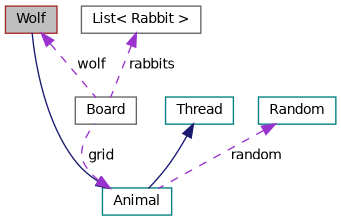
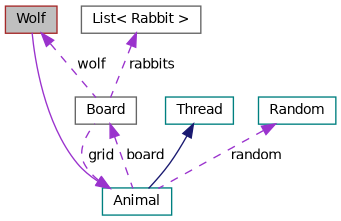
(50, 114) -> (50, 114)
none -> (124, 163)
